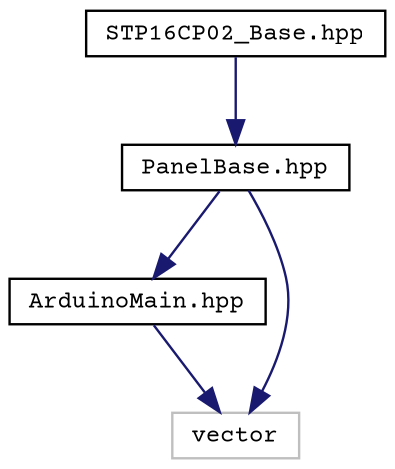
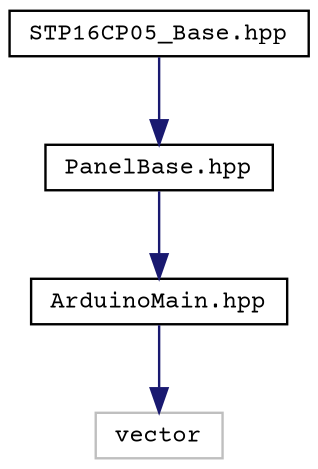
(236, 34) -> (159, 34)
(288, 289) -> none
